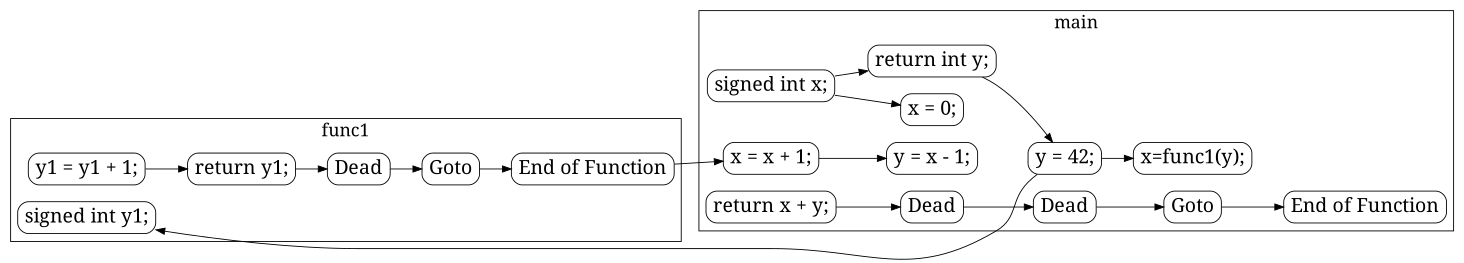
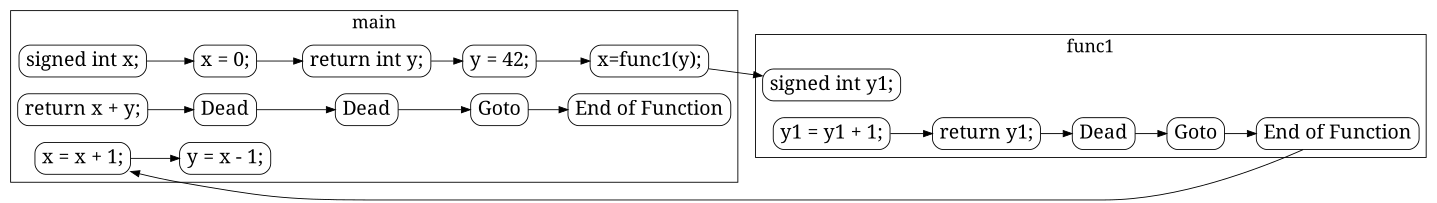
(847, 74) -> (275, 61)
(619, 249) -> (731, 72)
